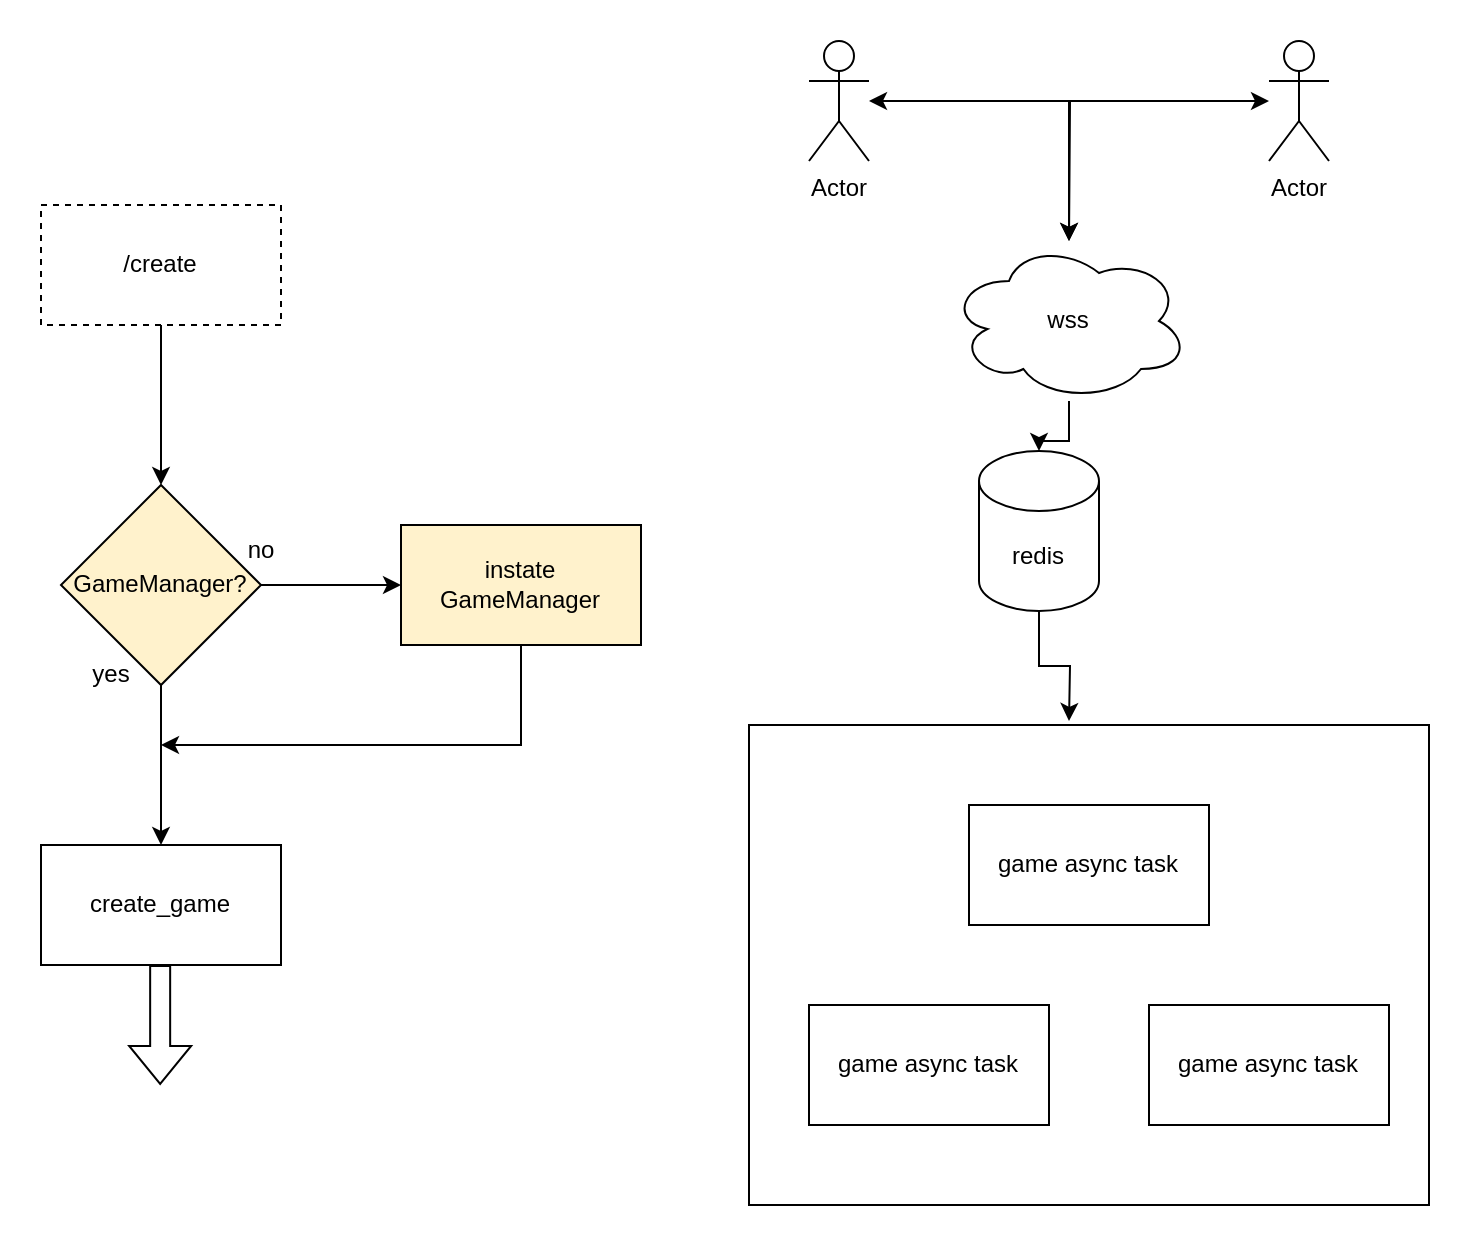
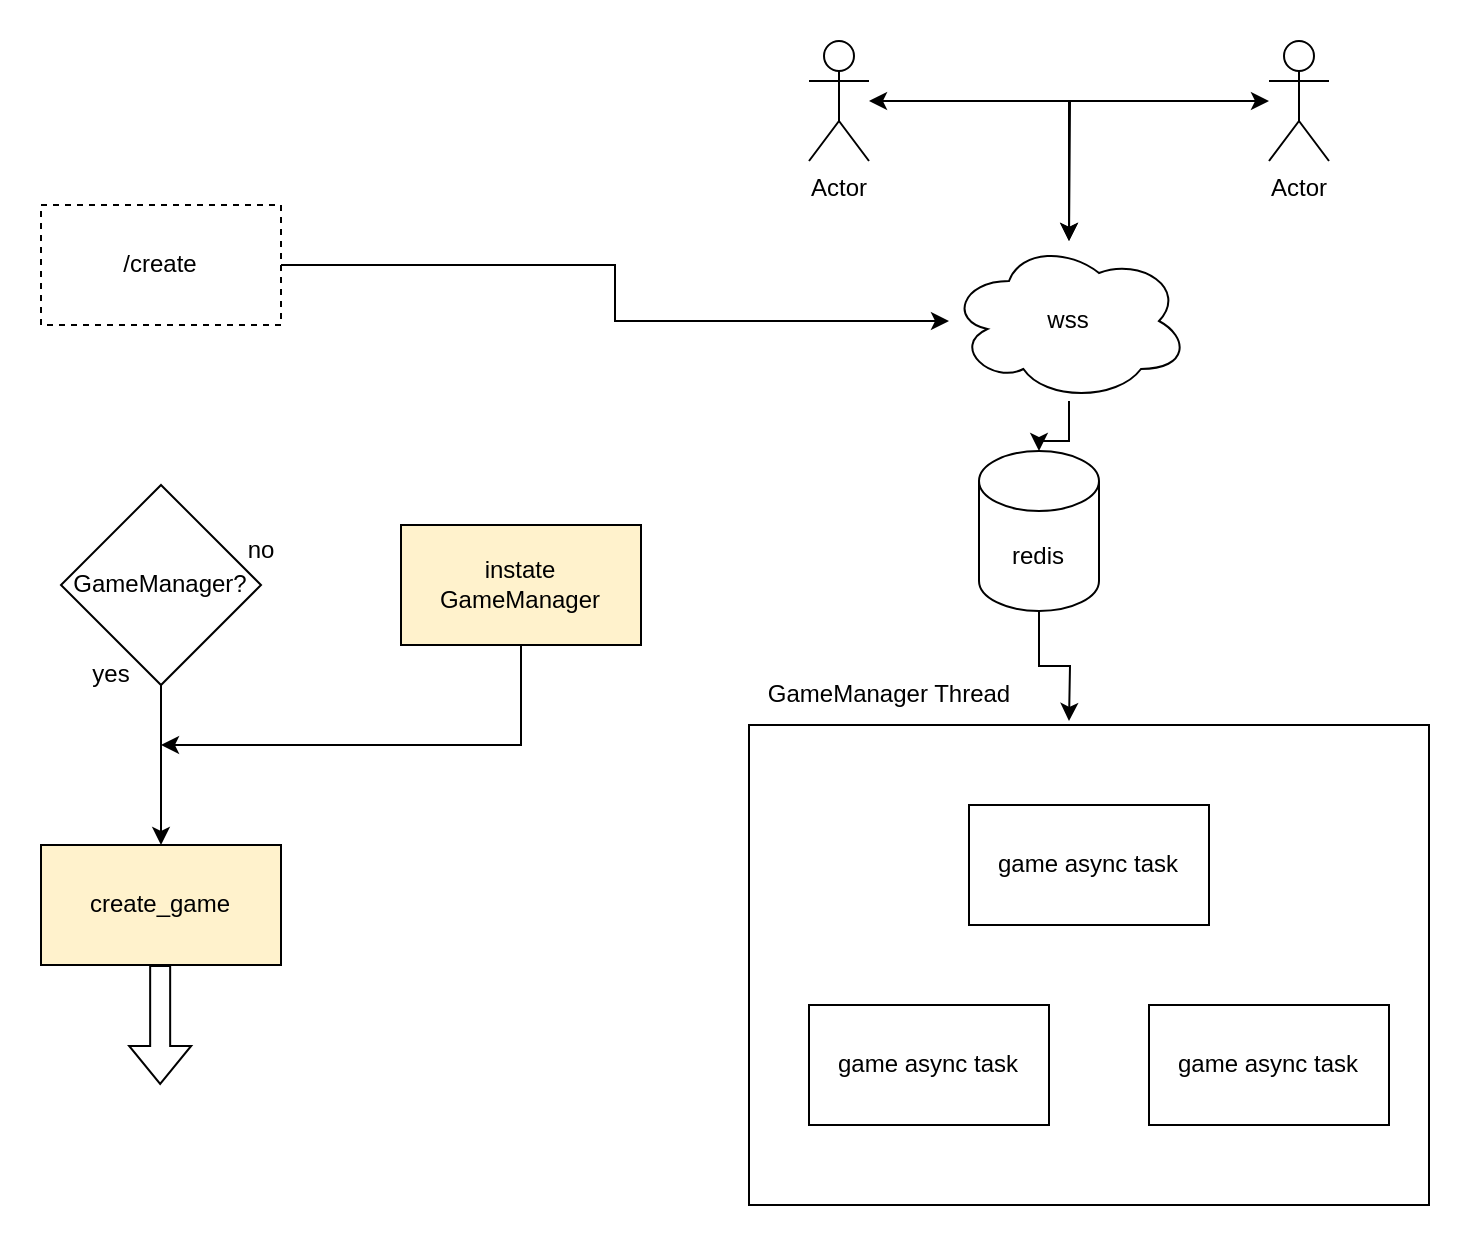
(161, 398) -> (615, 286)
(161, 585) -> (161, 585)
(324, 585) -> none
none -> (889, 695)
(161, 905) -> (161, 905)
